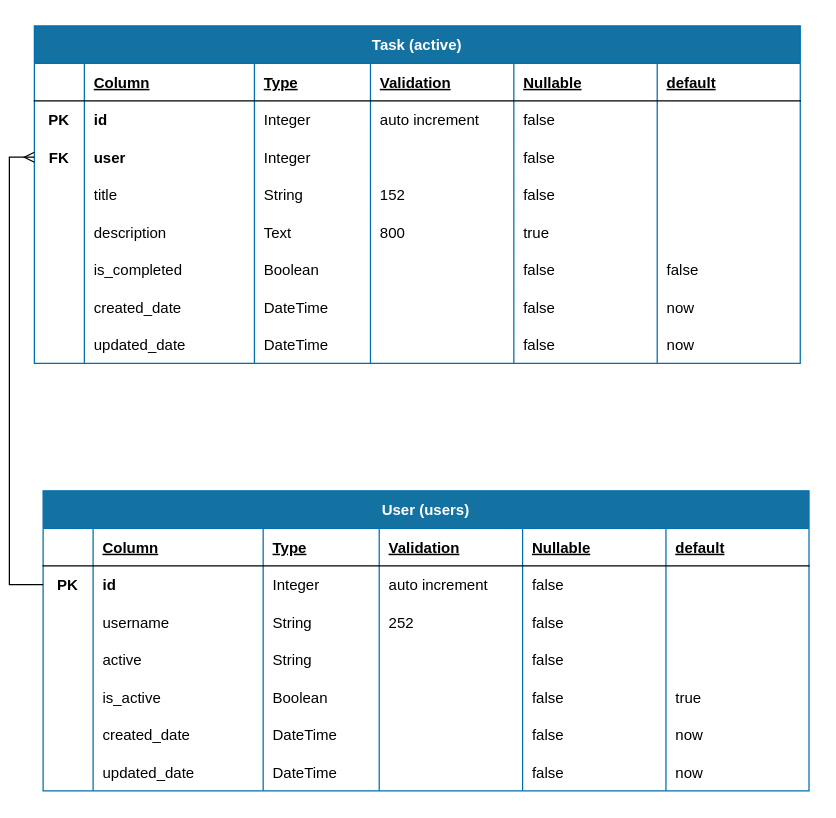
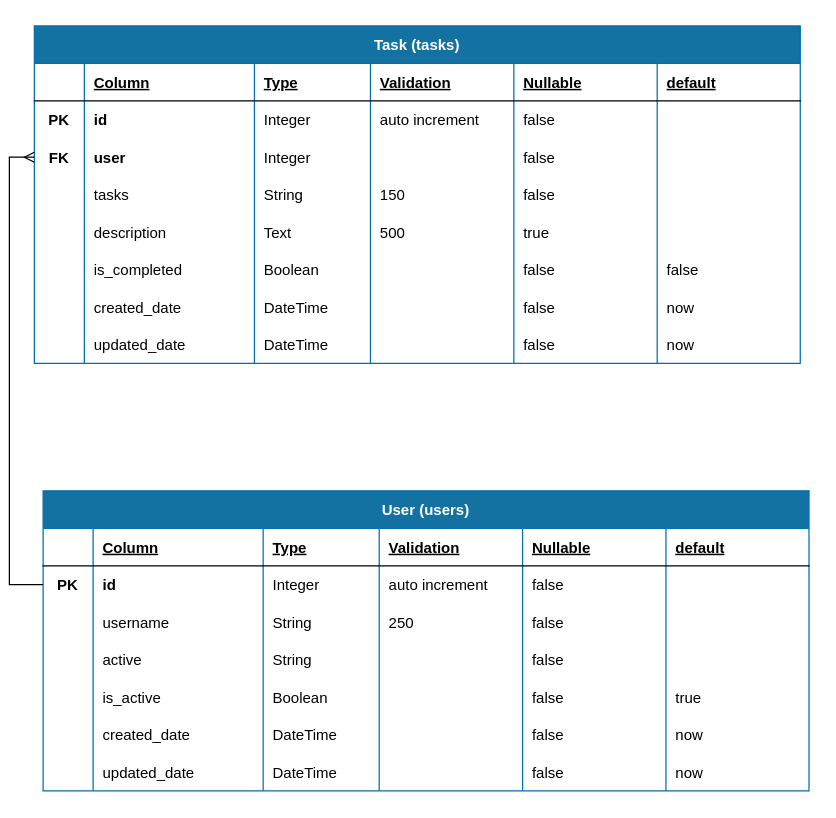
(417, 45) -> (417, 45)
(111, 195) -> (115, 195)
(393, 195) -> (393, 195)
(393, 233) -> (393, 233)
(401, 623) -> (401, 623)
